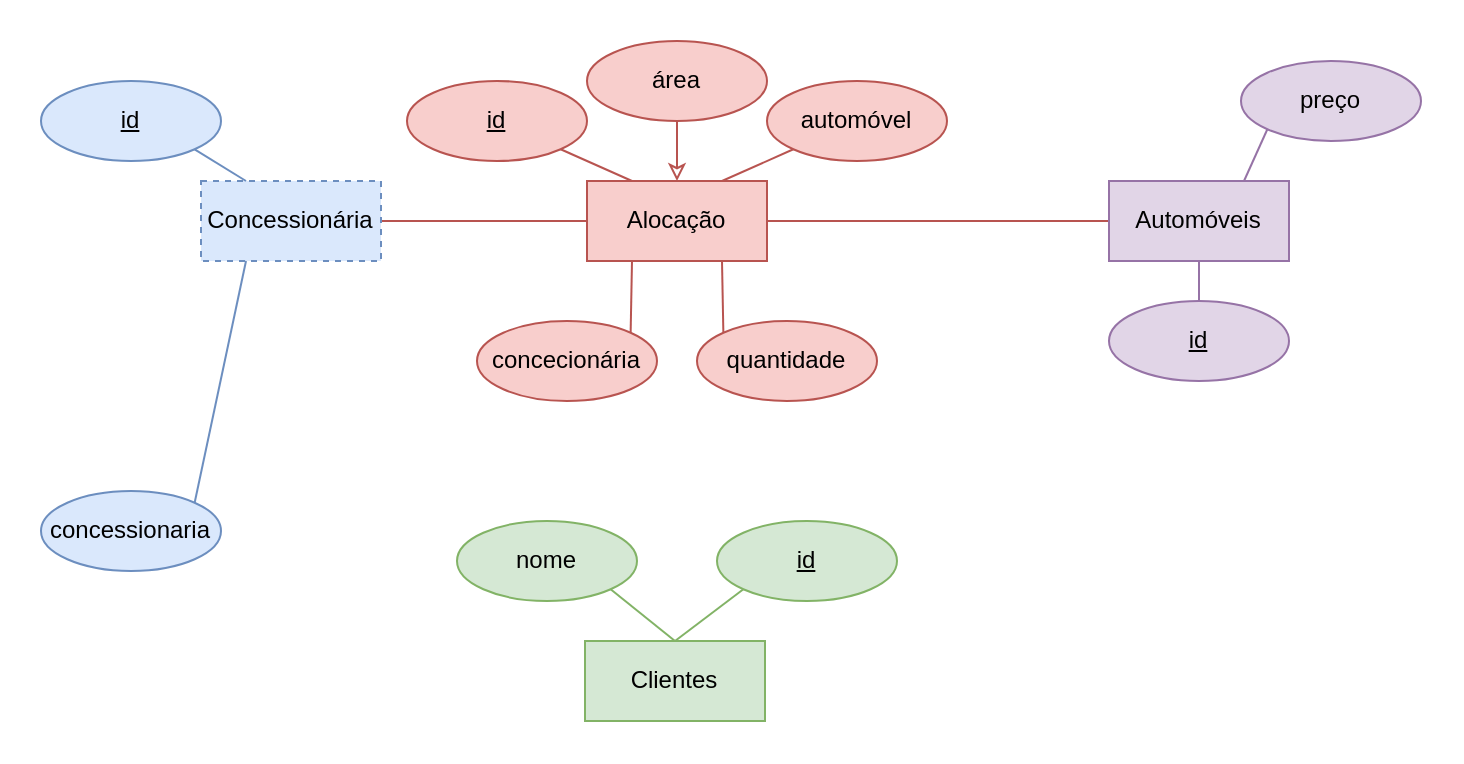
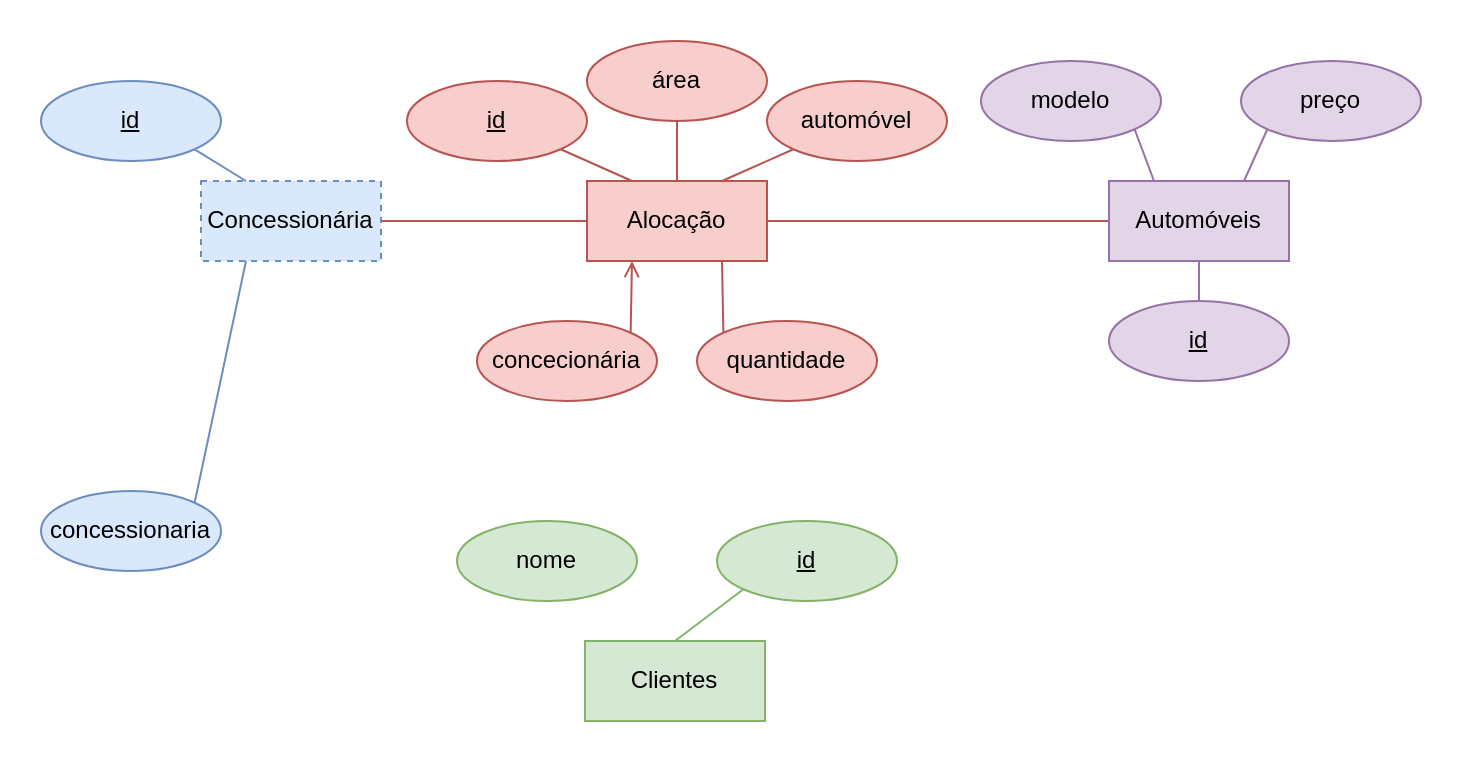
none -> (1071, 101)
none -> (1144, 155)
(677, 166) -> (677, 171)
(632, 267) -> (632, 268)
(643, 615) -> none
